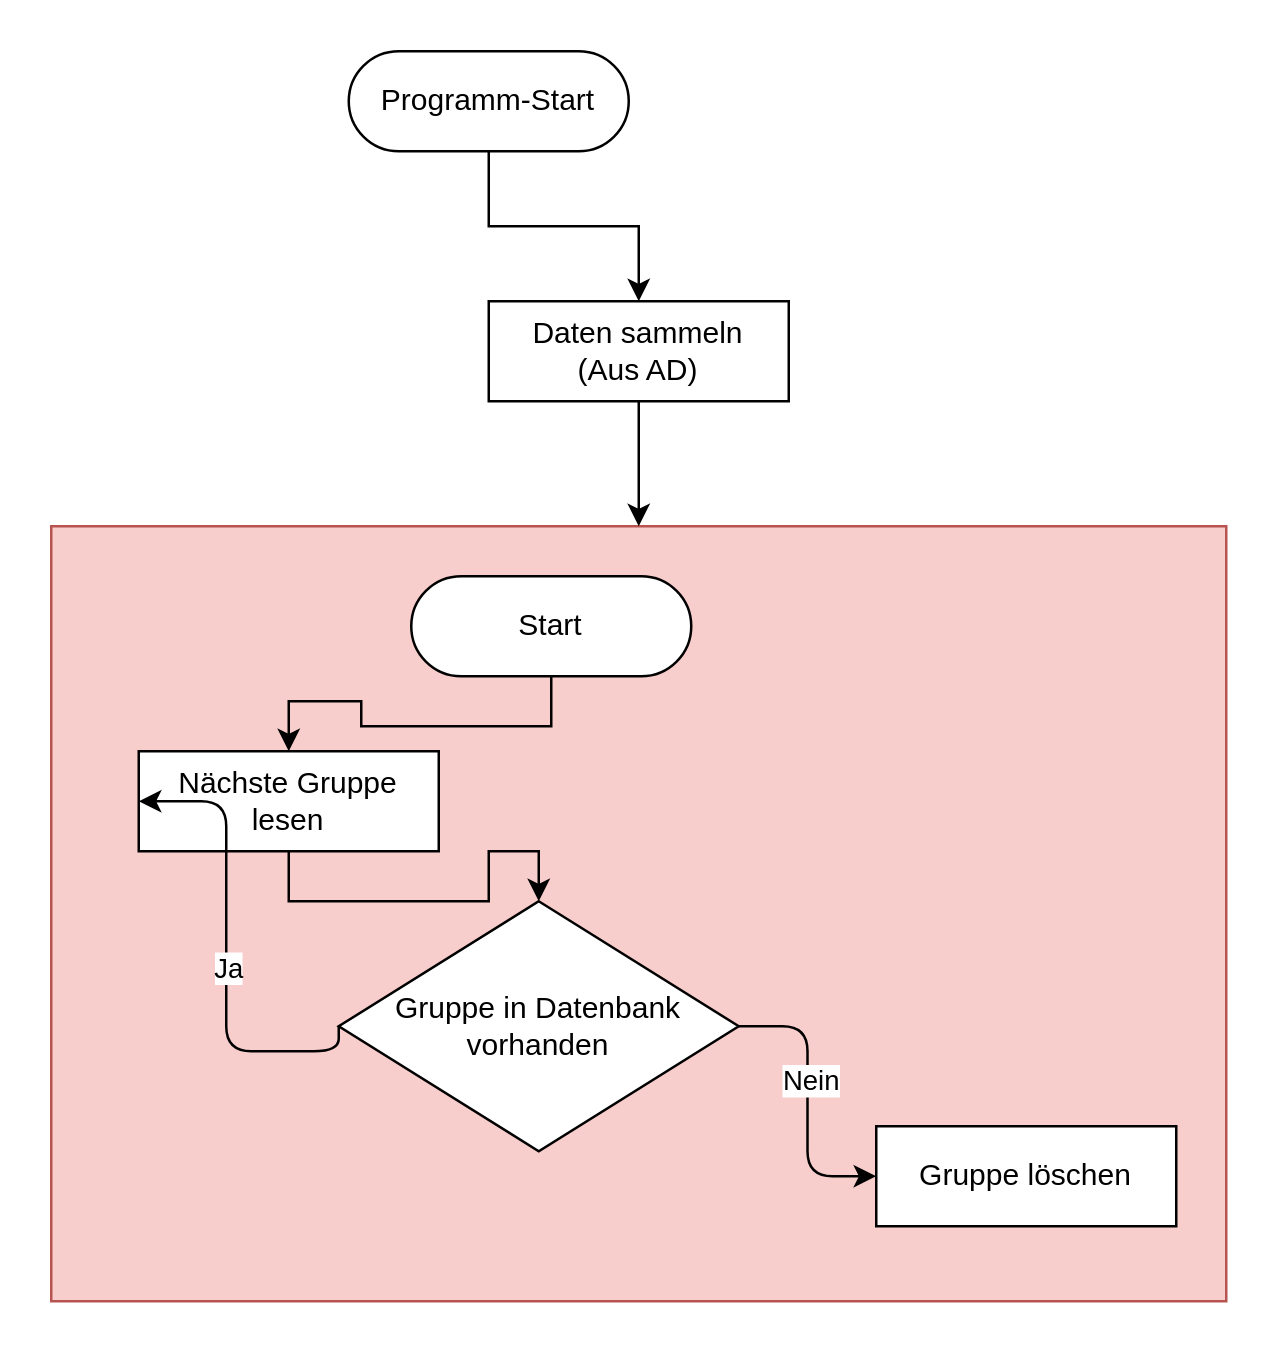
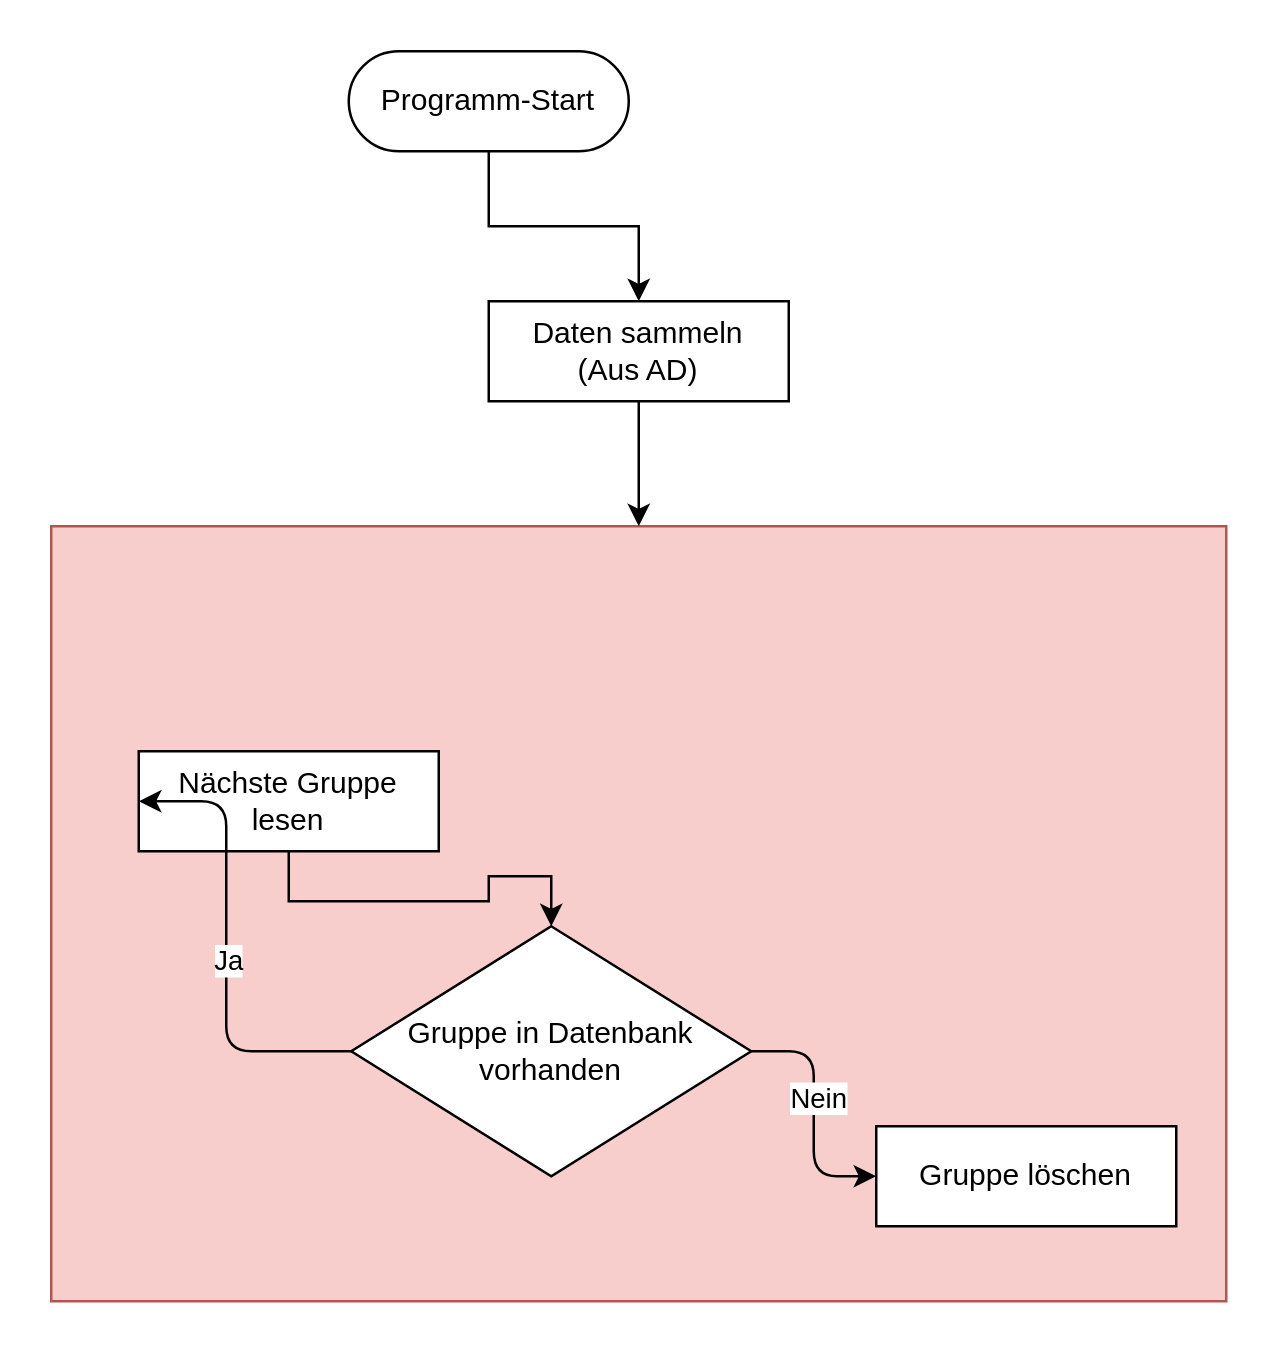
(551, 626) -> none
(416, 726) -> none
(539, 1026) -> (551, 1051)
